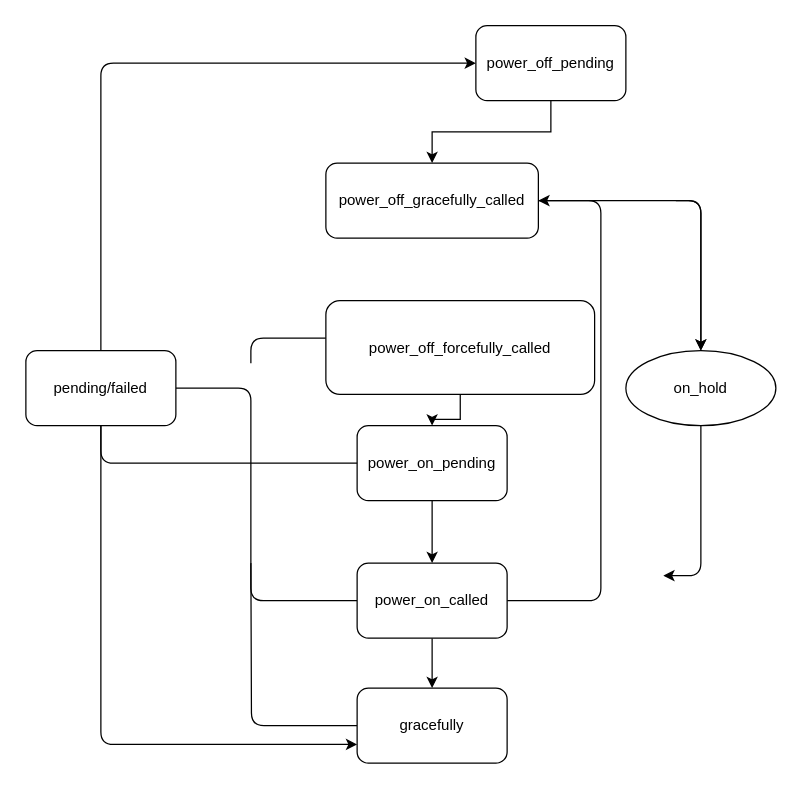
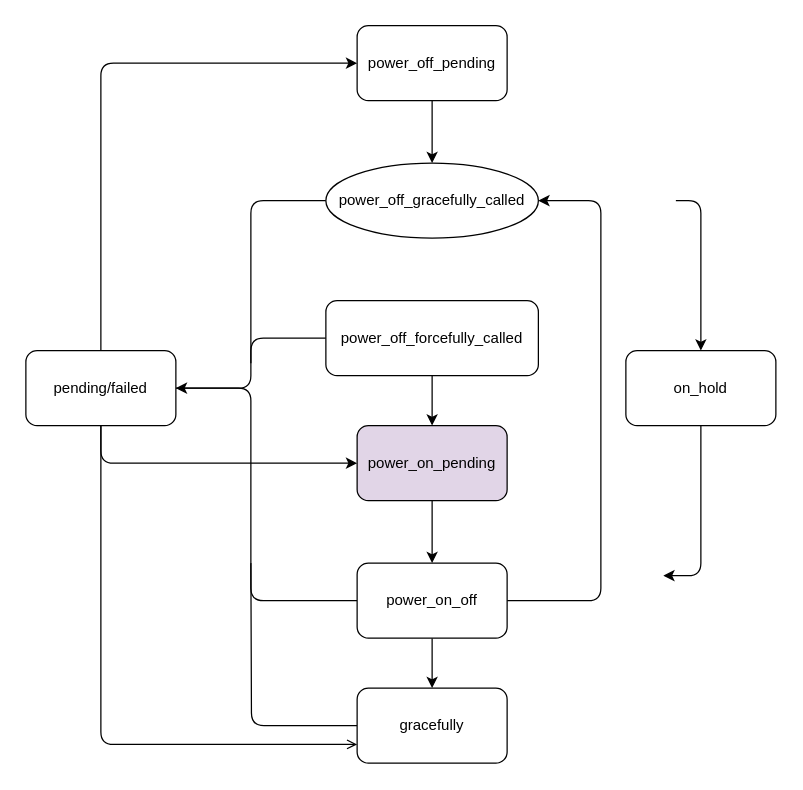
(551, 63) -> (432, 63)
(432, 201) -> (432, 201)
(636, 201) -> (251, 238)
(460, 348) -> (432, 338)
(701, 388) -> (701, 388)
(350, 463) -> (347, 463)
(432, 463) -> (432, 463)
(432, 601) -> (432, 601)
(347, 744) -> (349, 744)
